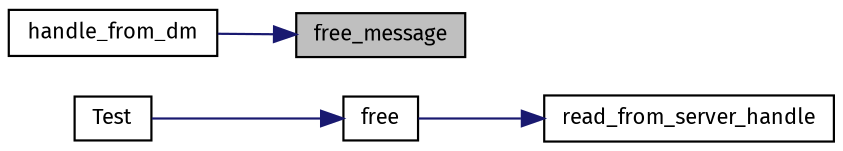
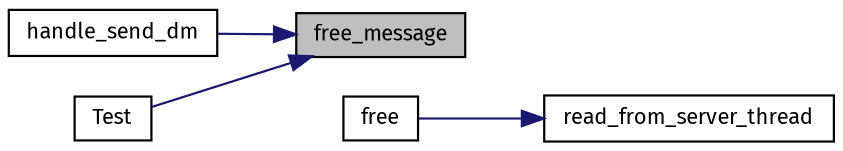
(113, 33) -> (113, 33)
(236, 119) -> (221, 85)
(689, 119) -> (689, 119)
